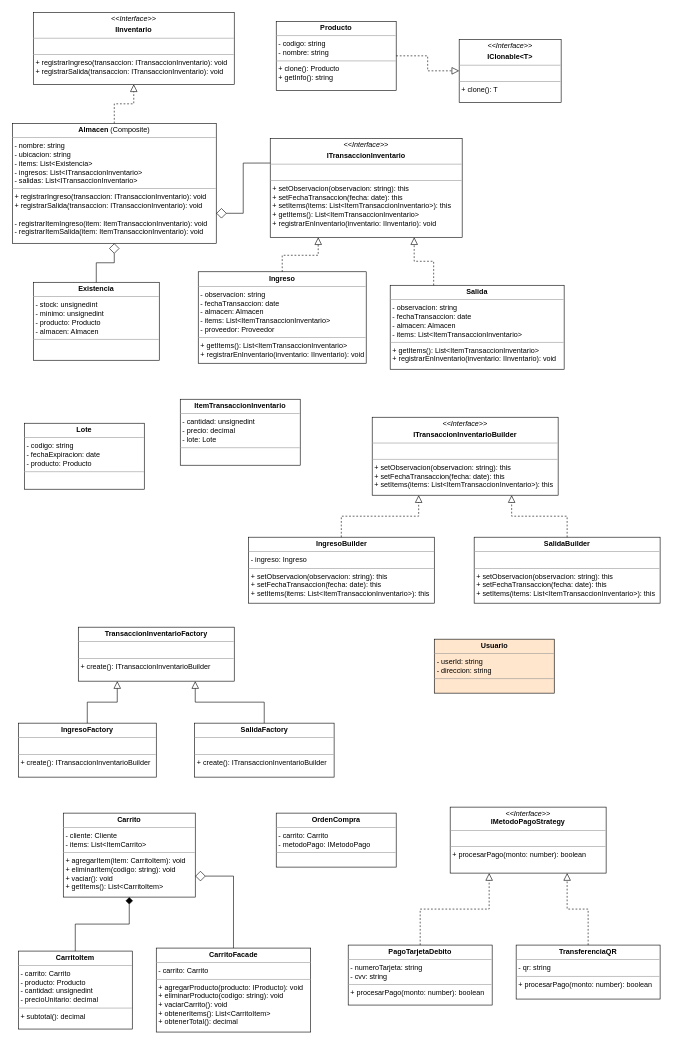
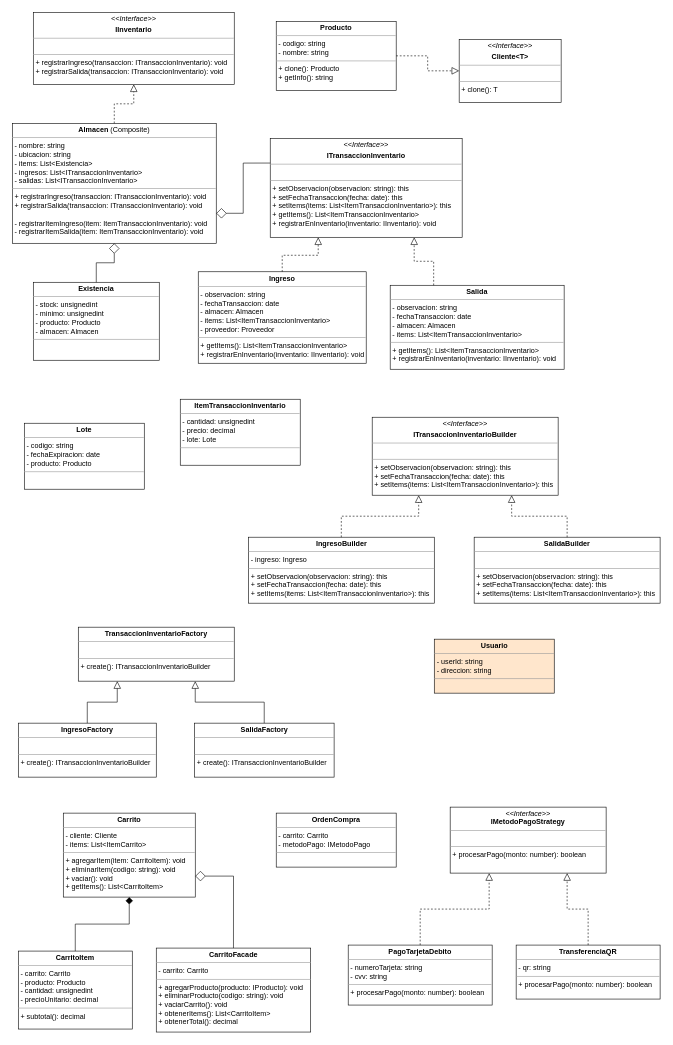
(486, 52) -> (486, 52)
